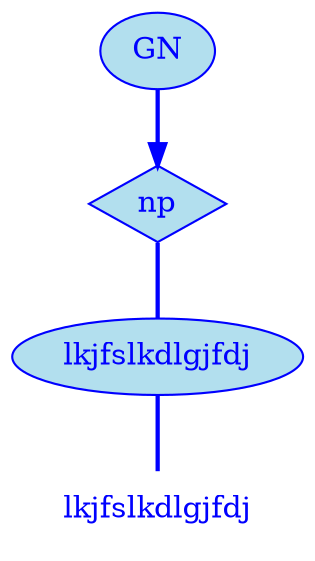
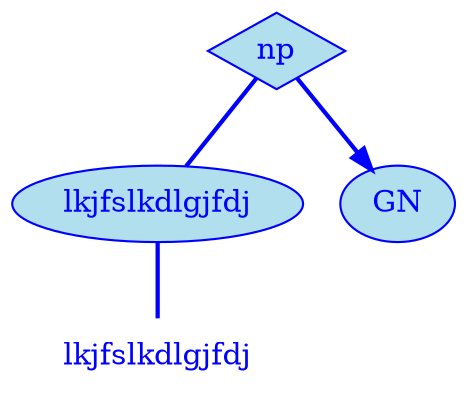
(158, 117) -> (327, 115)
